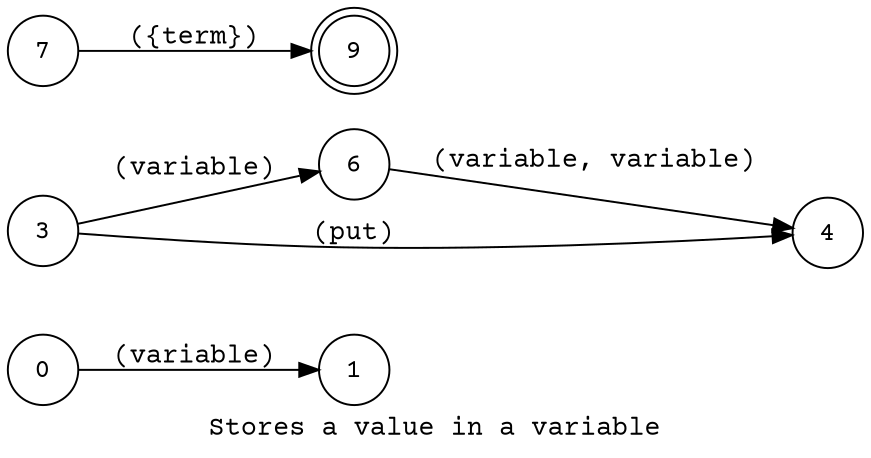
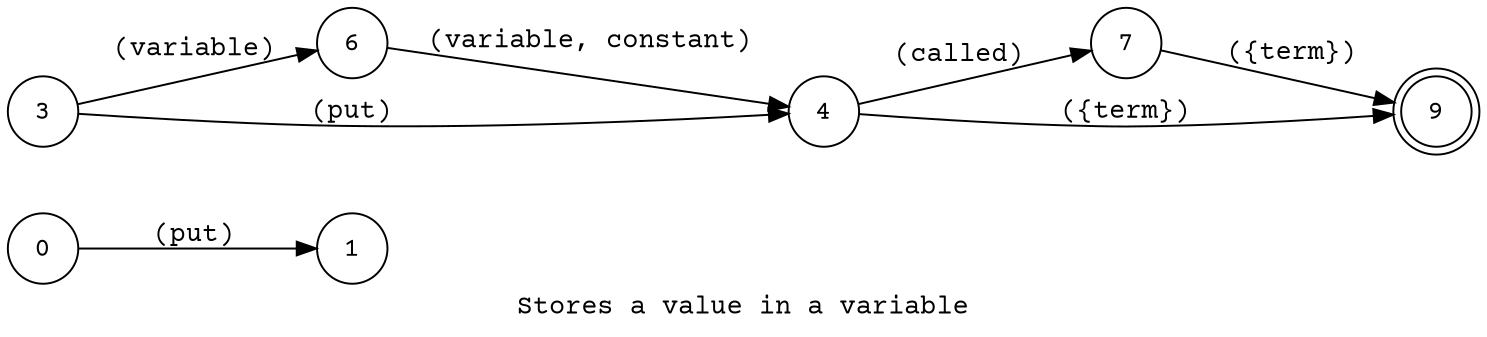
none -> (965, 80)
none -> (1116, 126)
(595, 159) -> (591, 40)
(195, 355) -> (195, 234)
